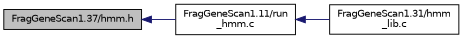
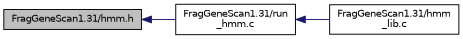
(73, 19) -> (73, 19)
(236, 19) -> (236, 19)
